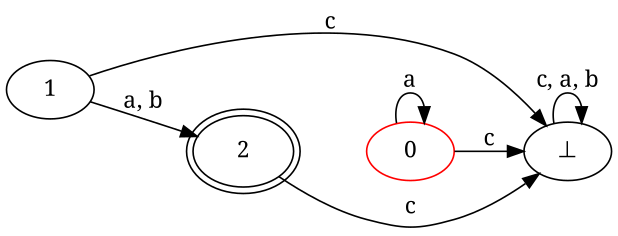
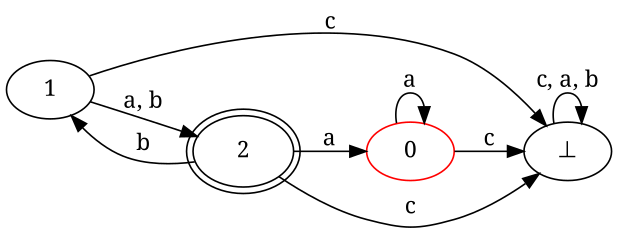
none -> (322, 151)
none -> (134, 160)
